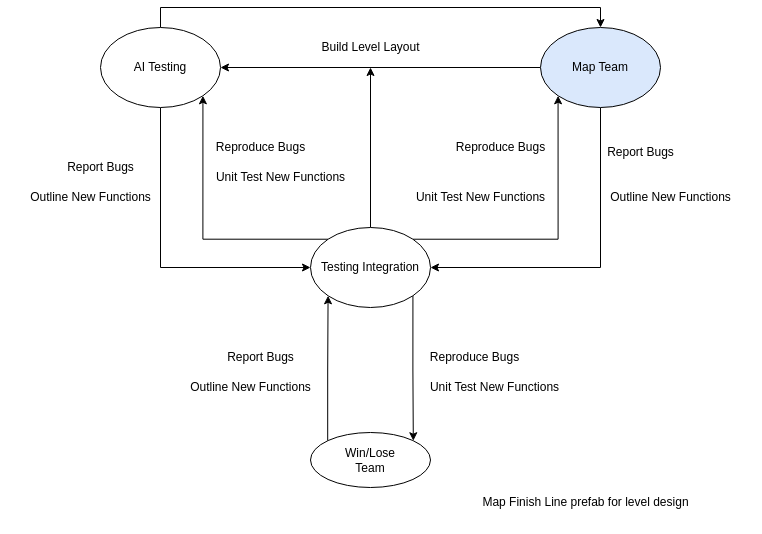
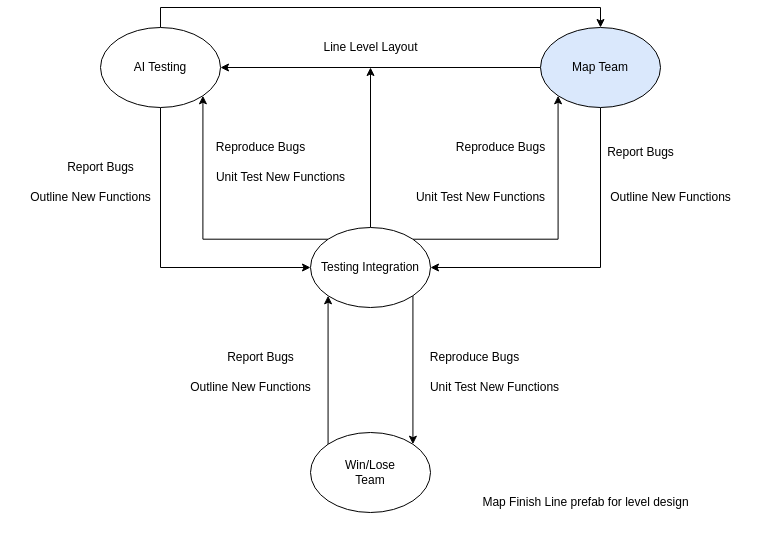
(371, 48) -> (371, 48)
(371, 460) -> (371, 473)
